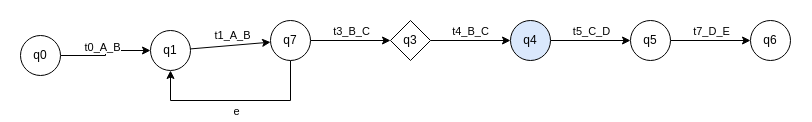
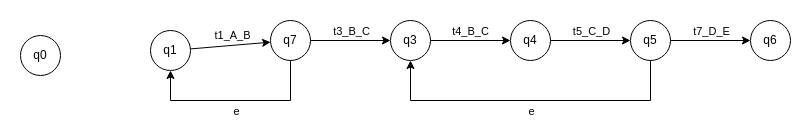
(411, 41) -> (411, 41)
(531, 41) -> (531, 41)
(105, 56) -> none
none -> (535, 101)
